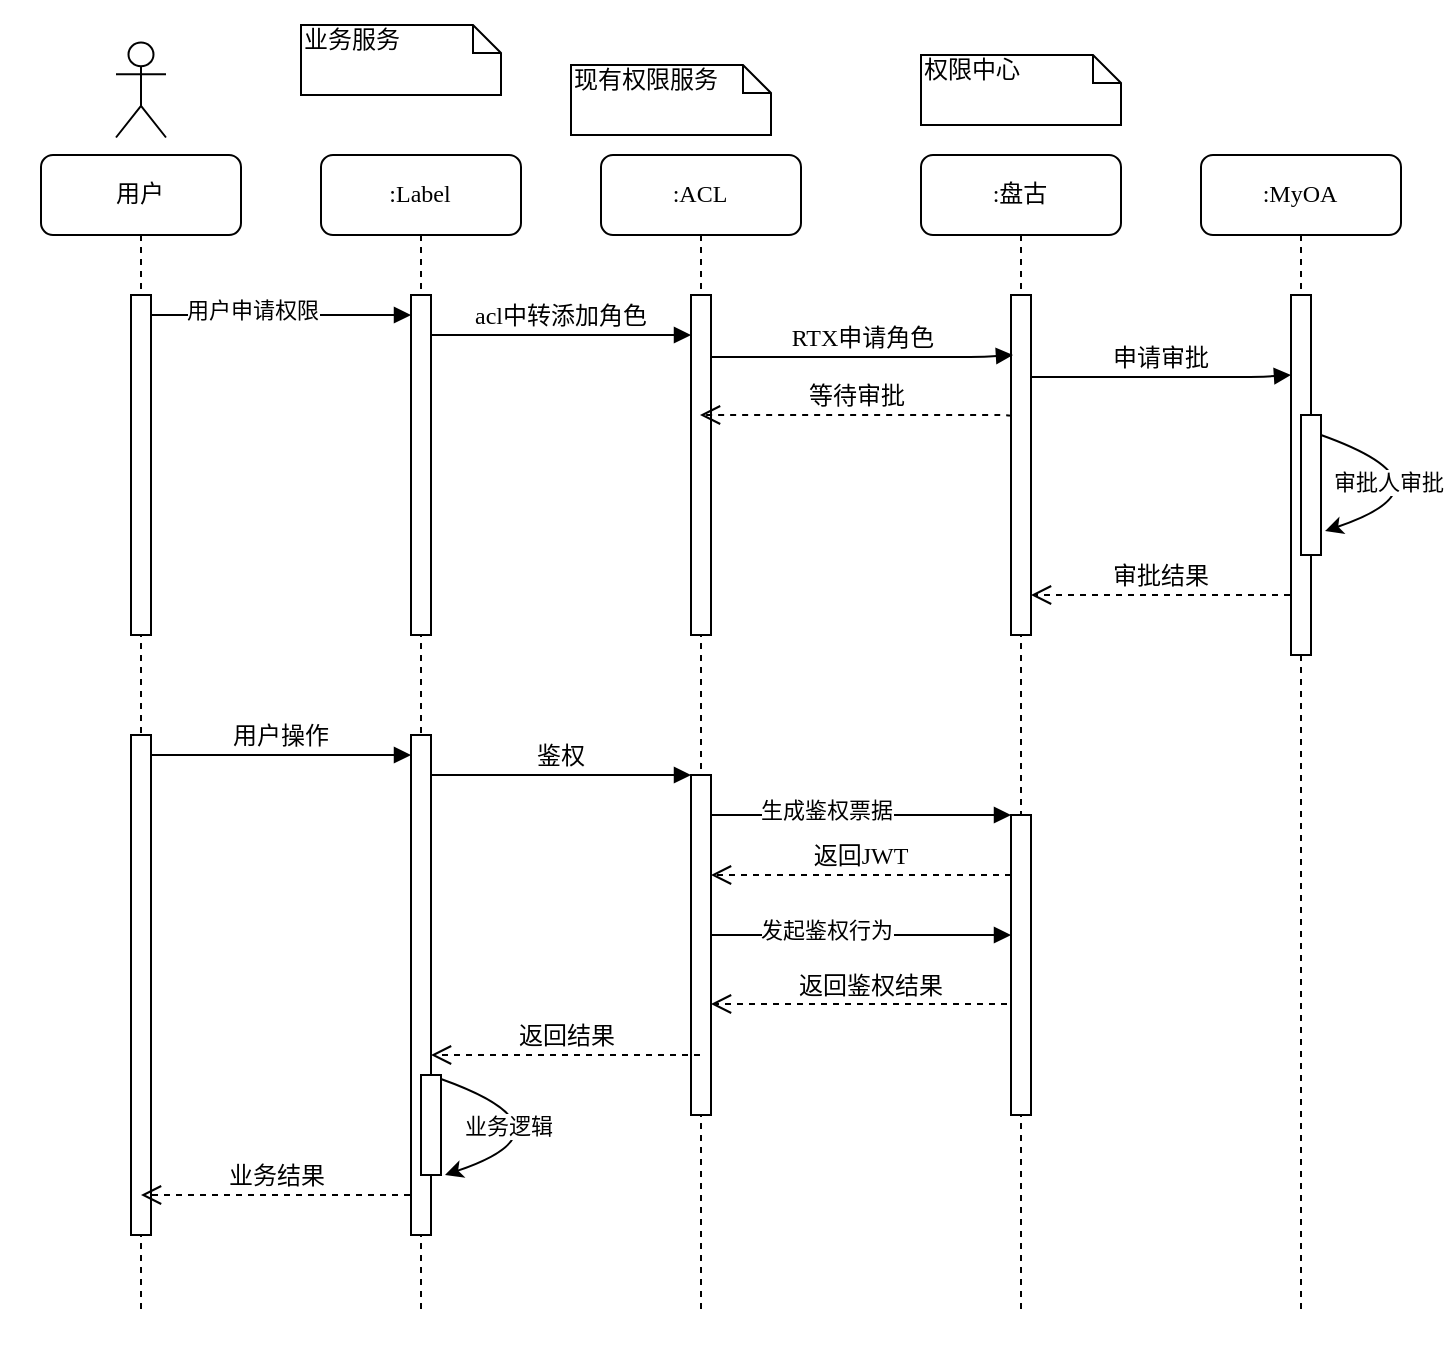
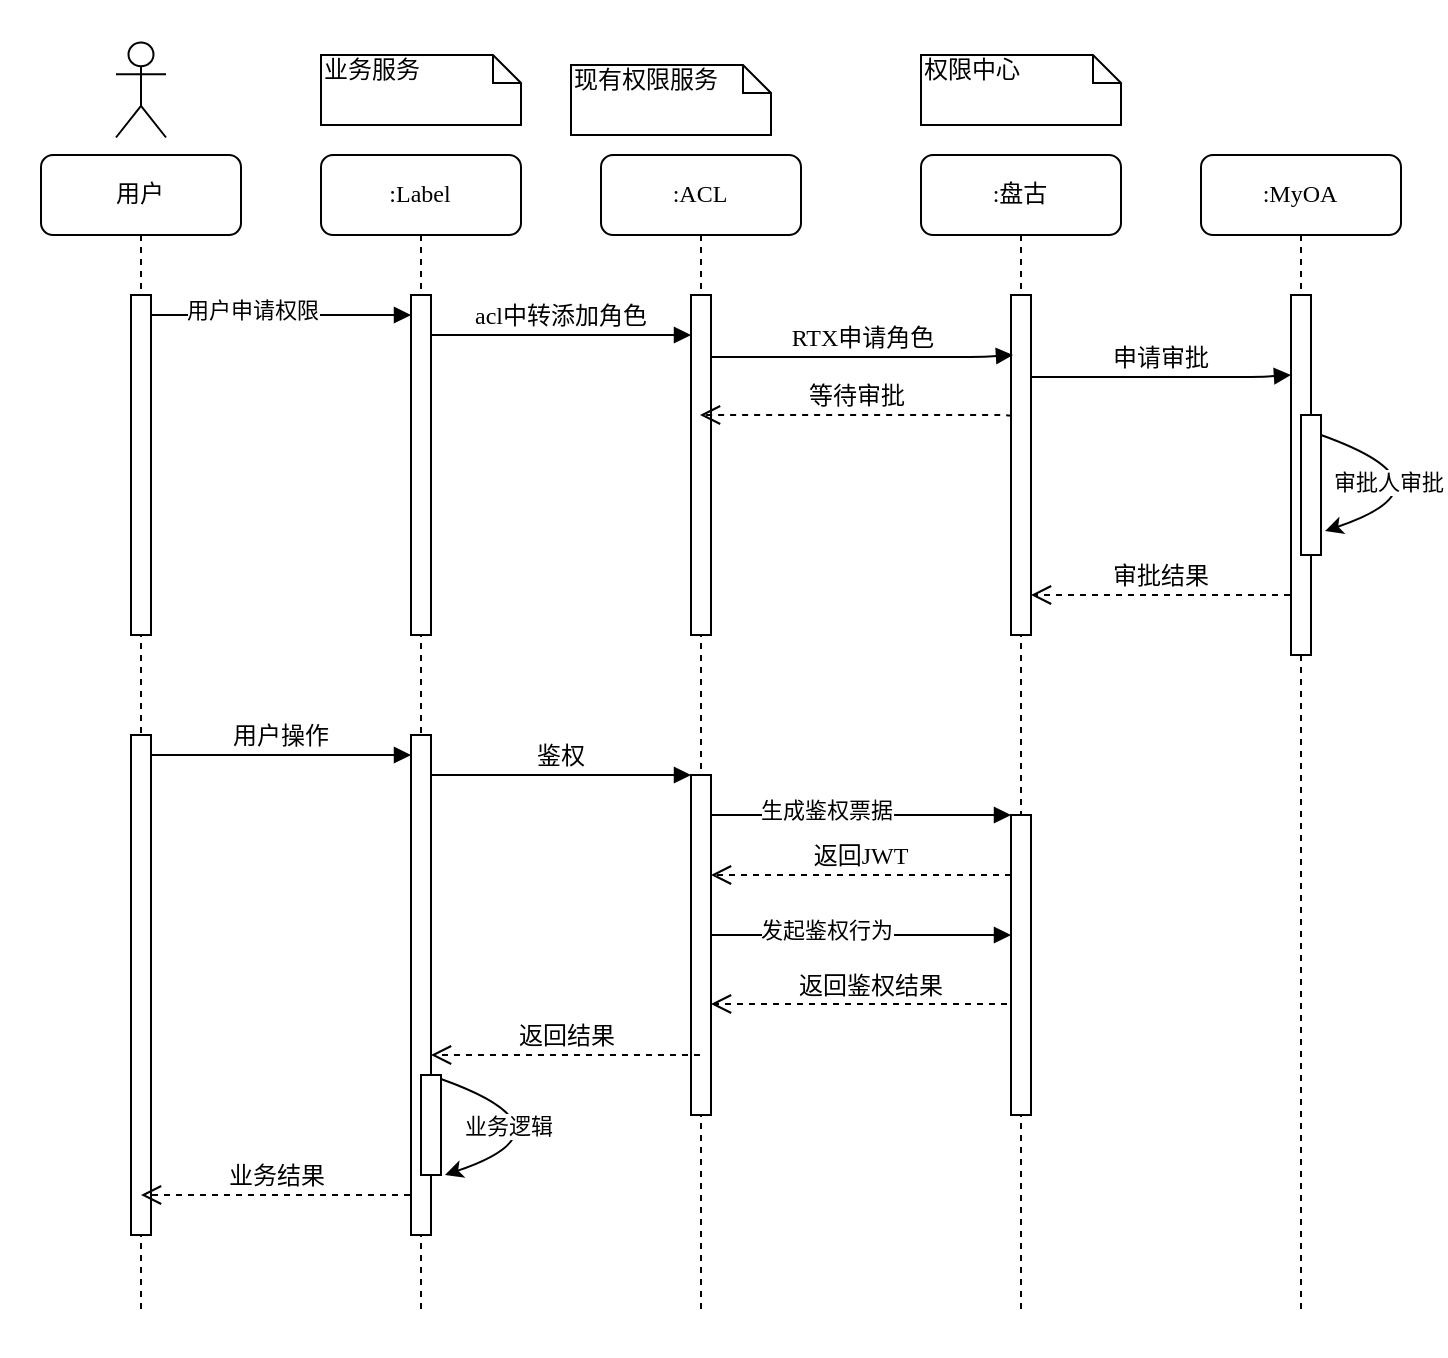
(401, 60) -> (421, 90)
